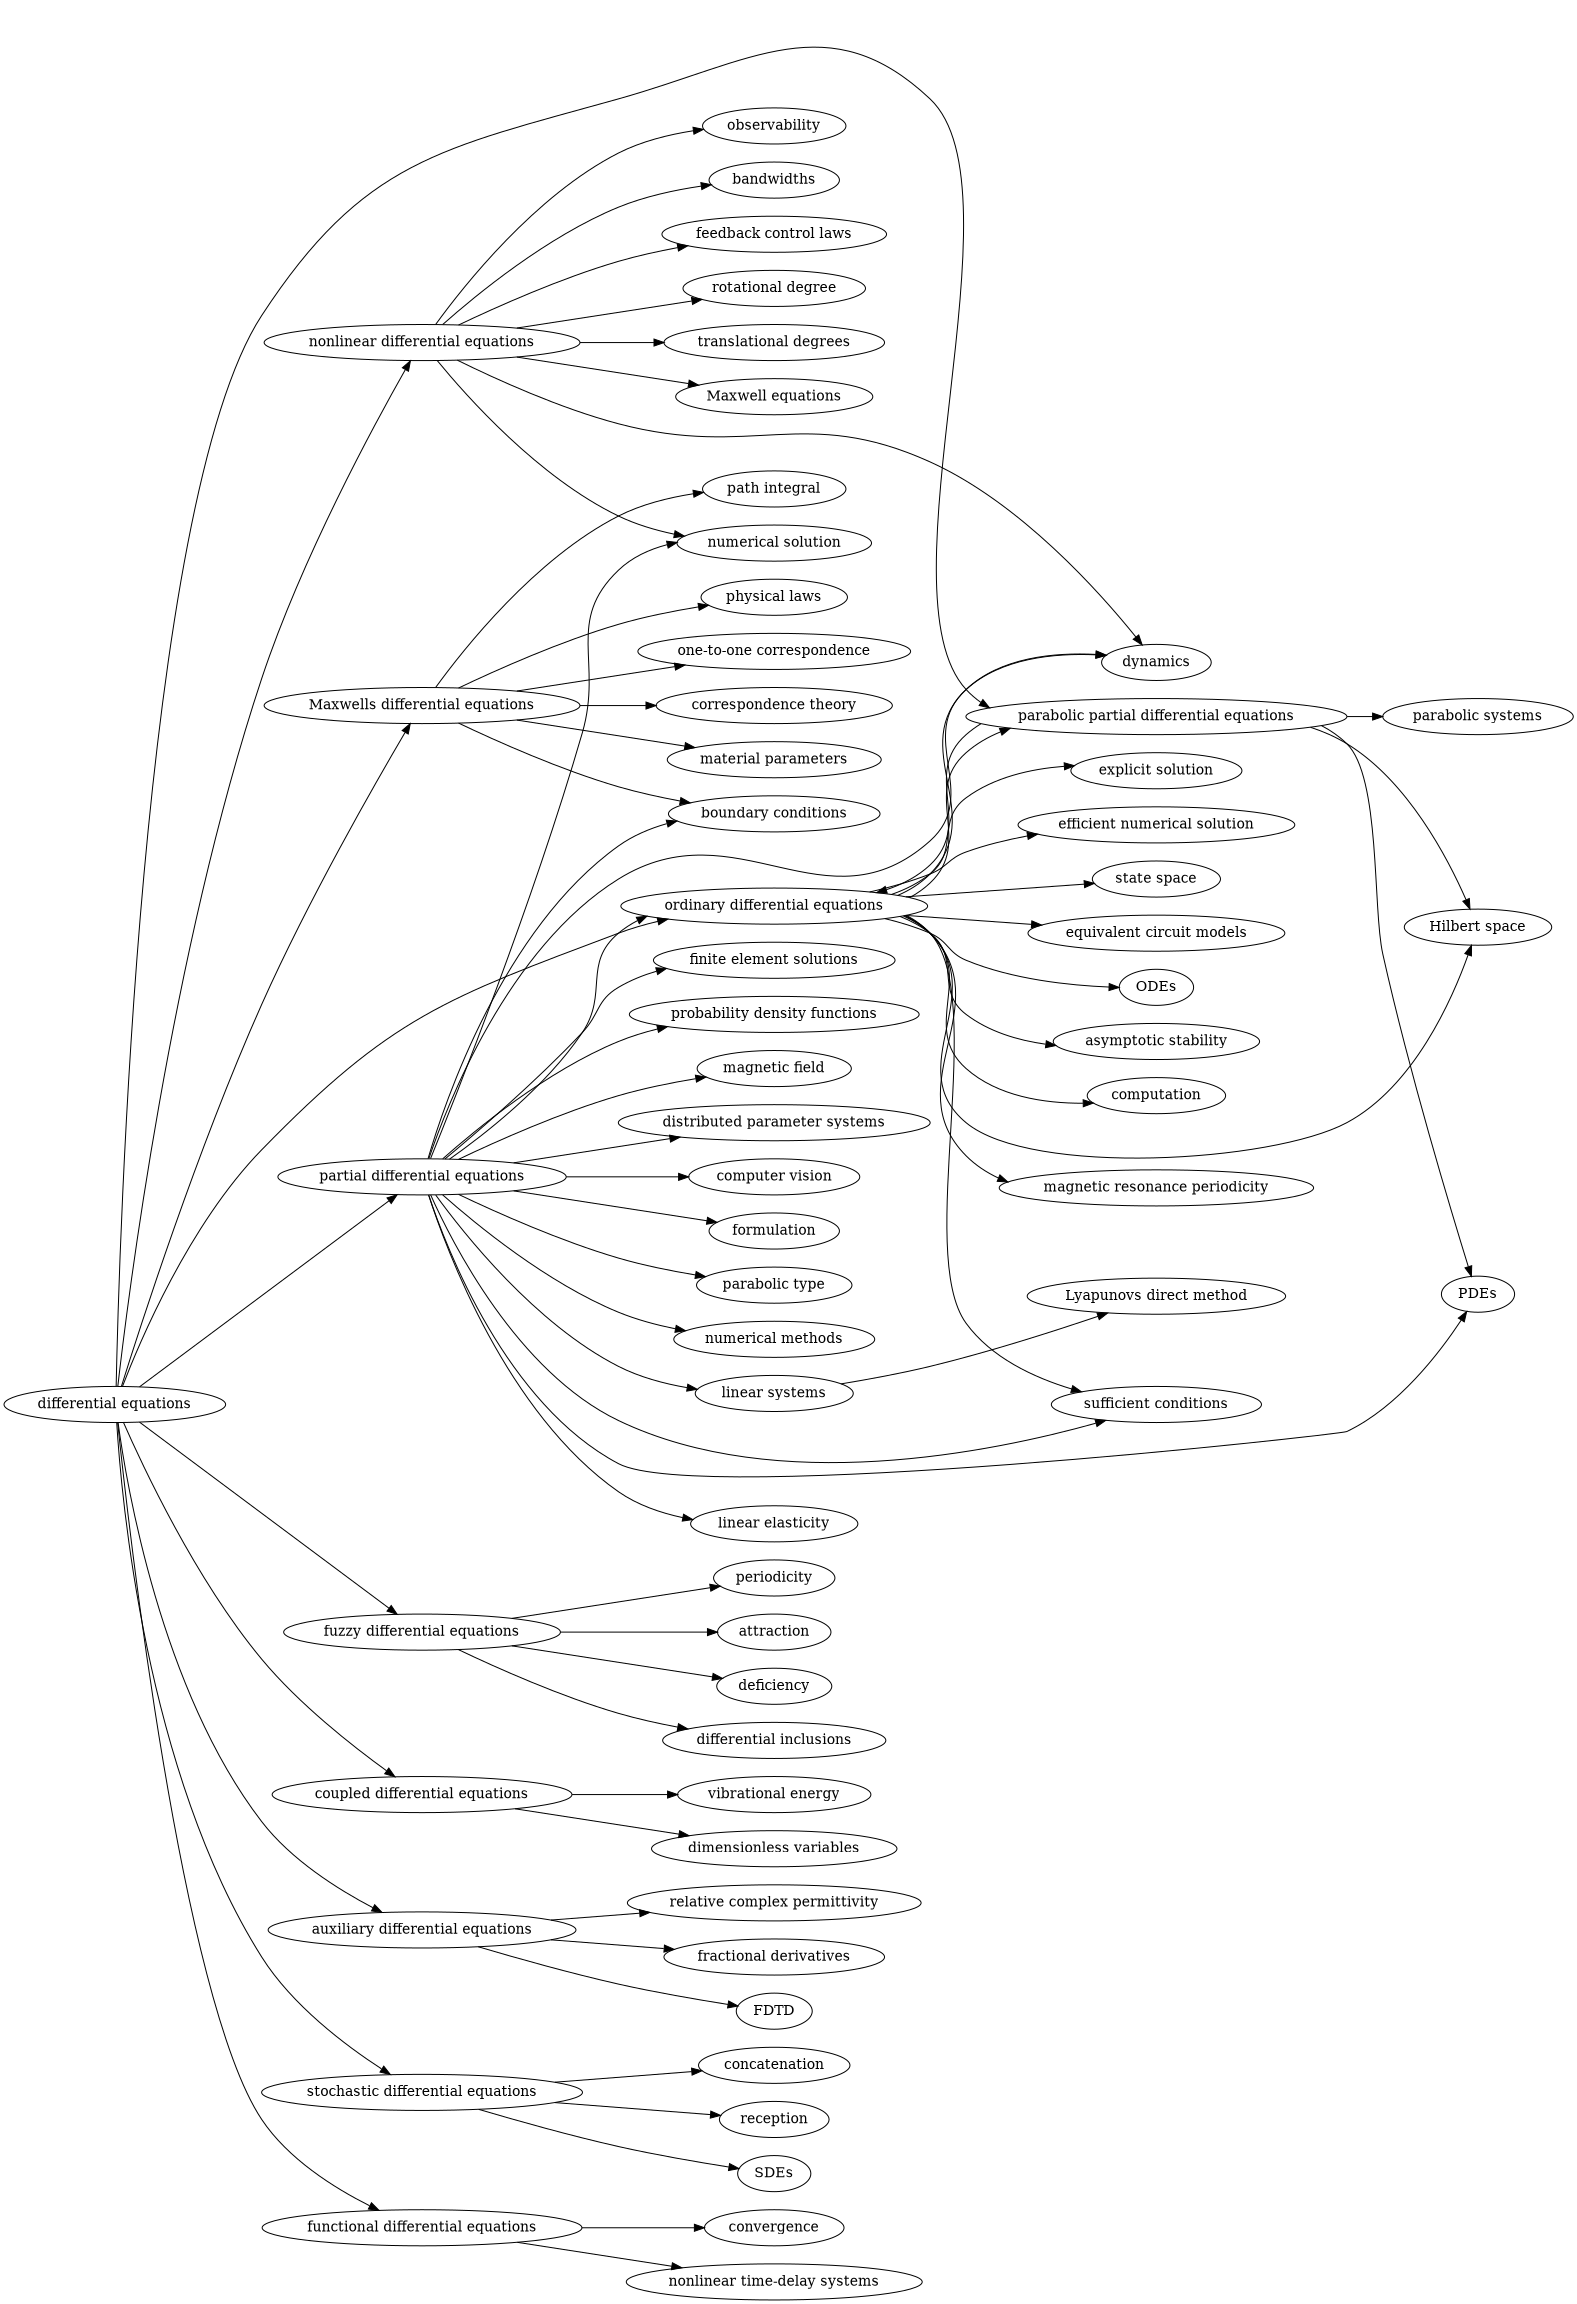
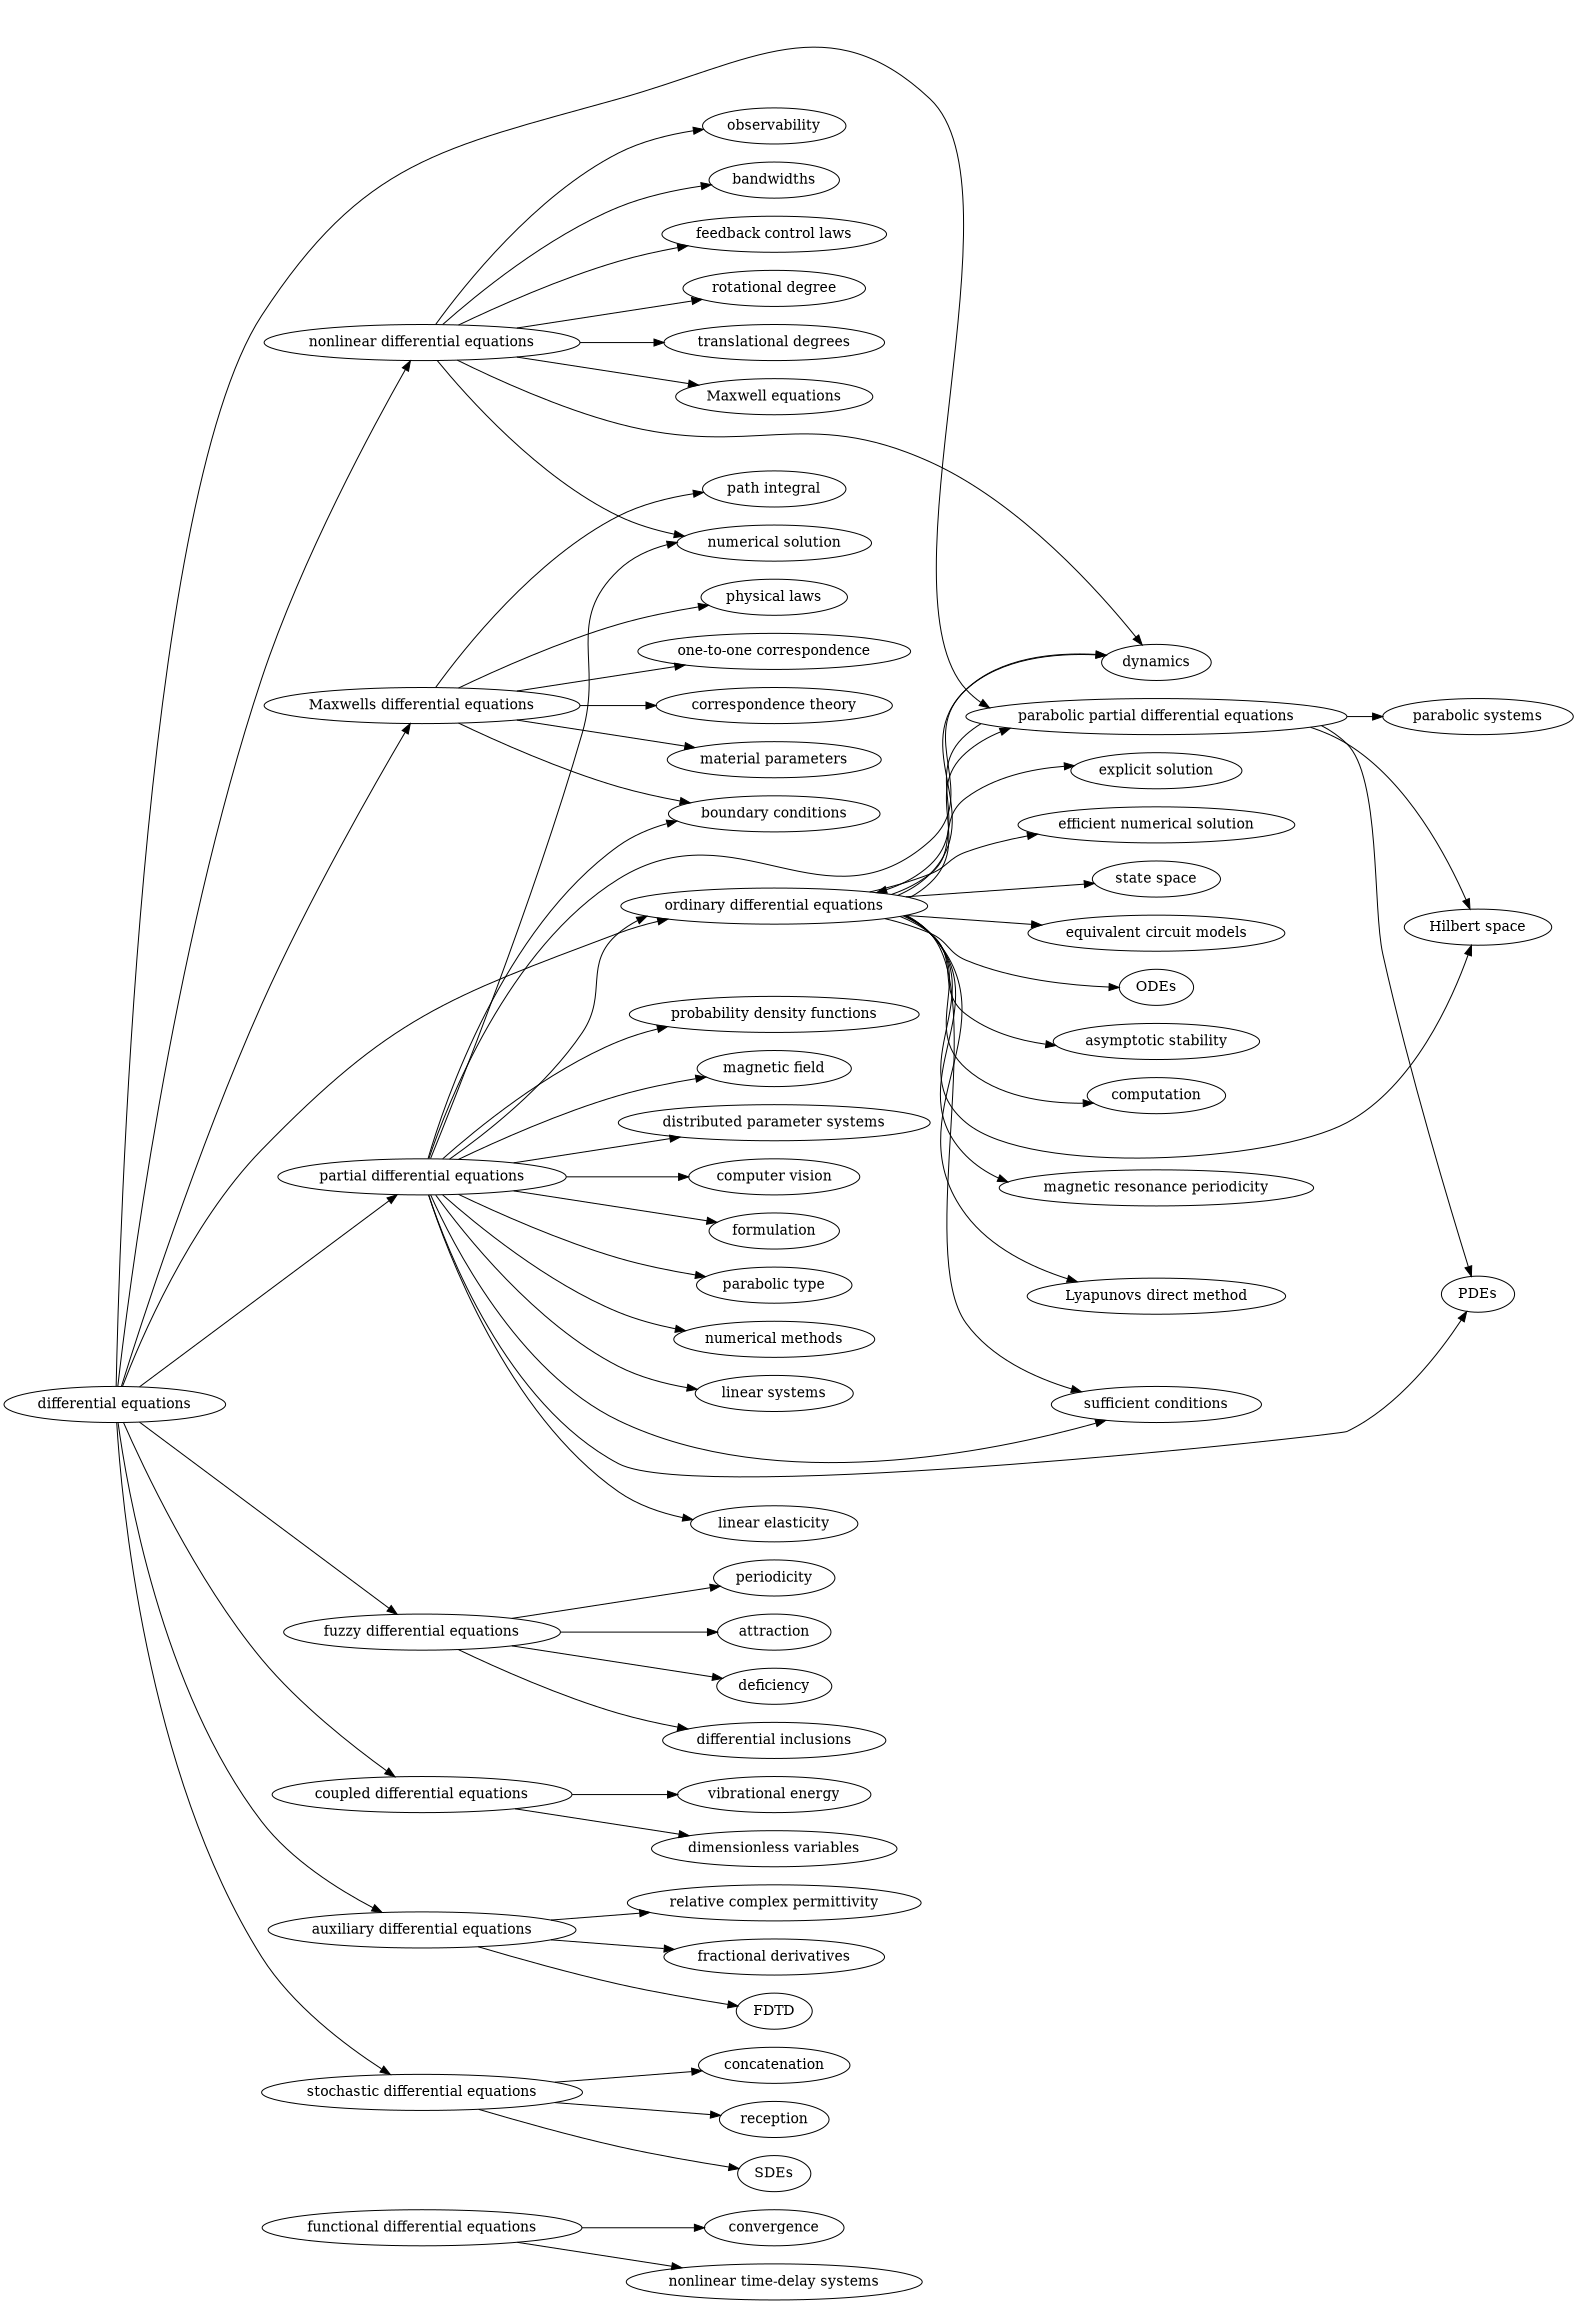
(774, 960) -> none
(971, 1356) -> (941, 1140)
(179, 1845) -> none
